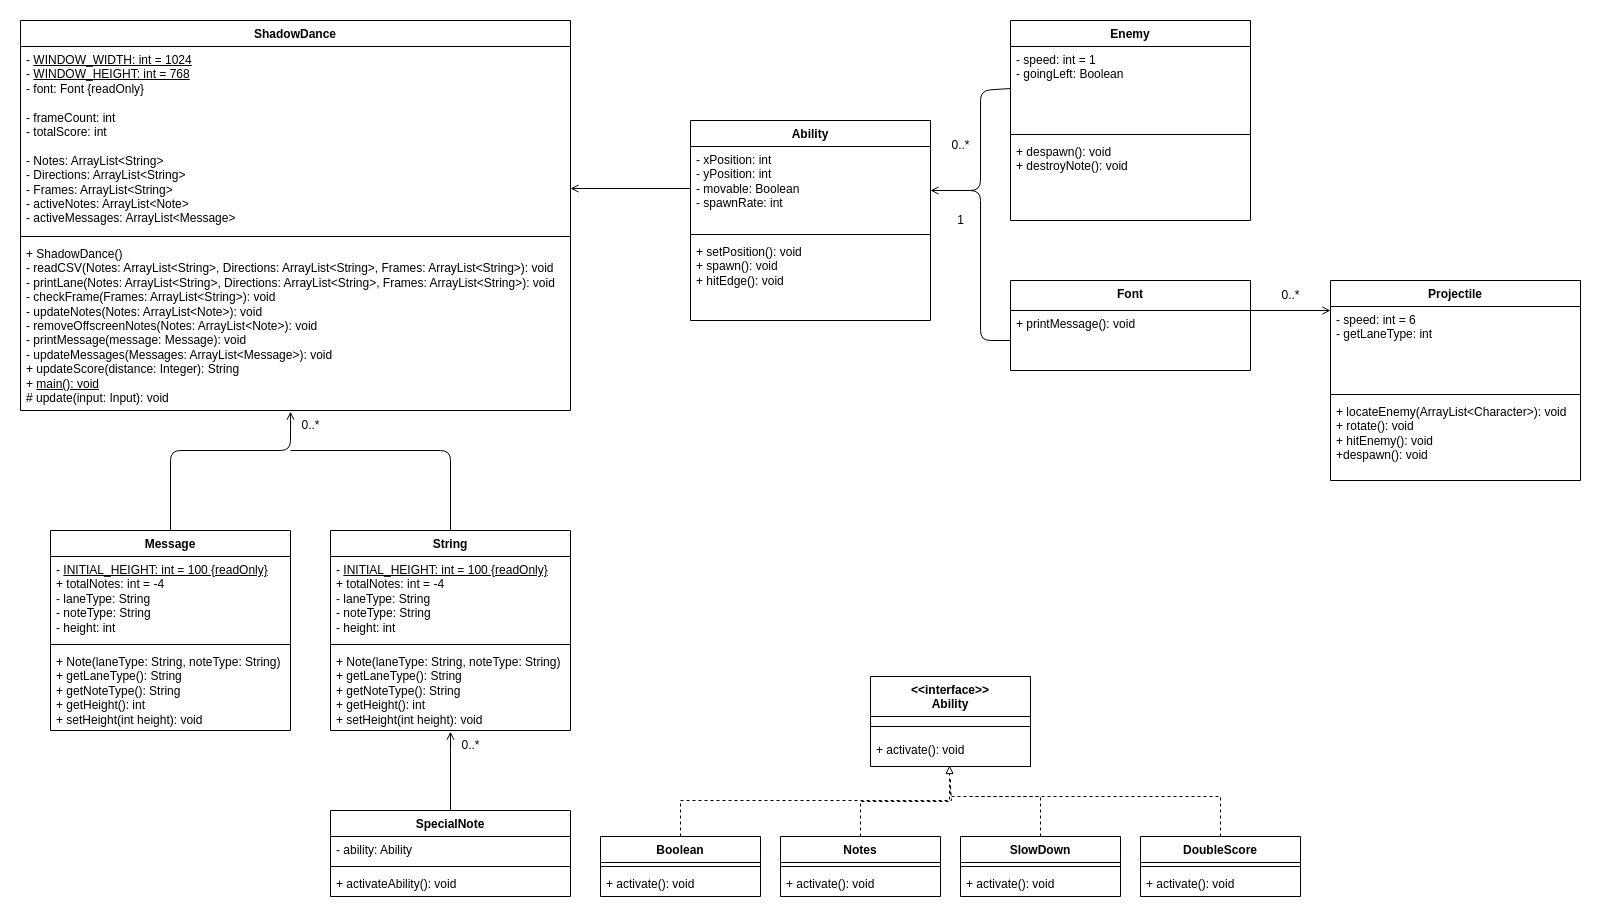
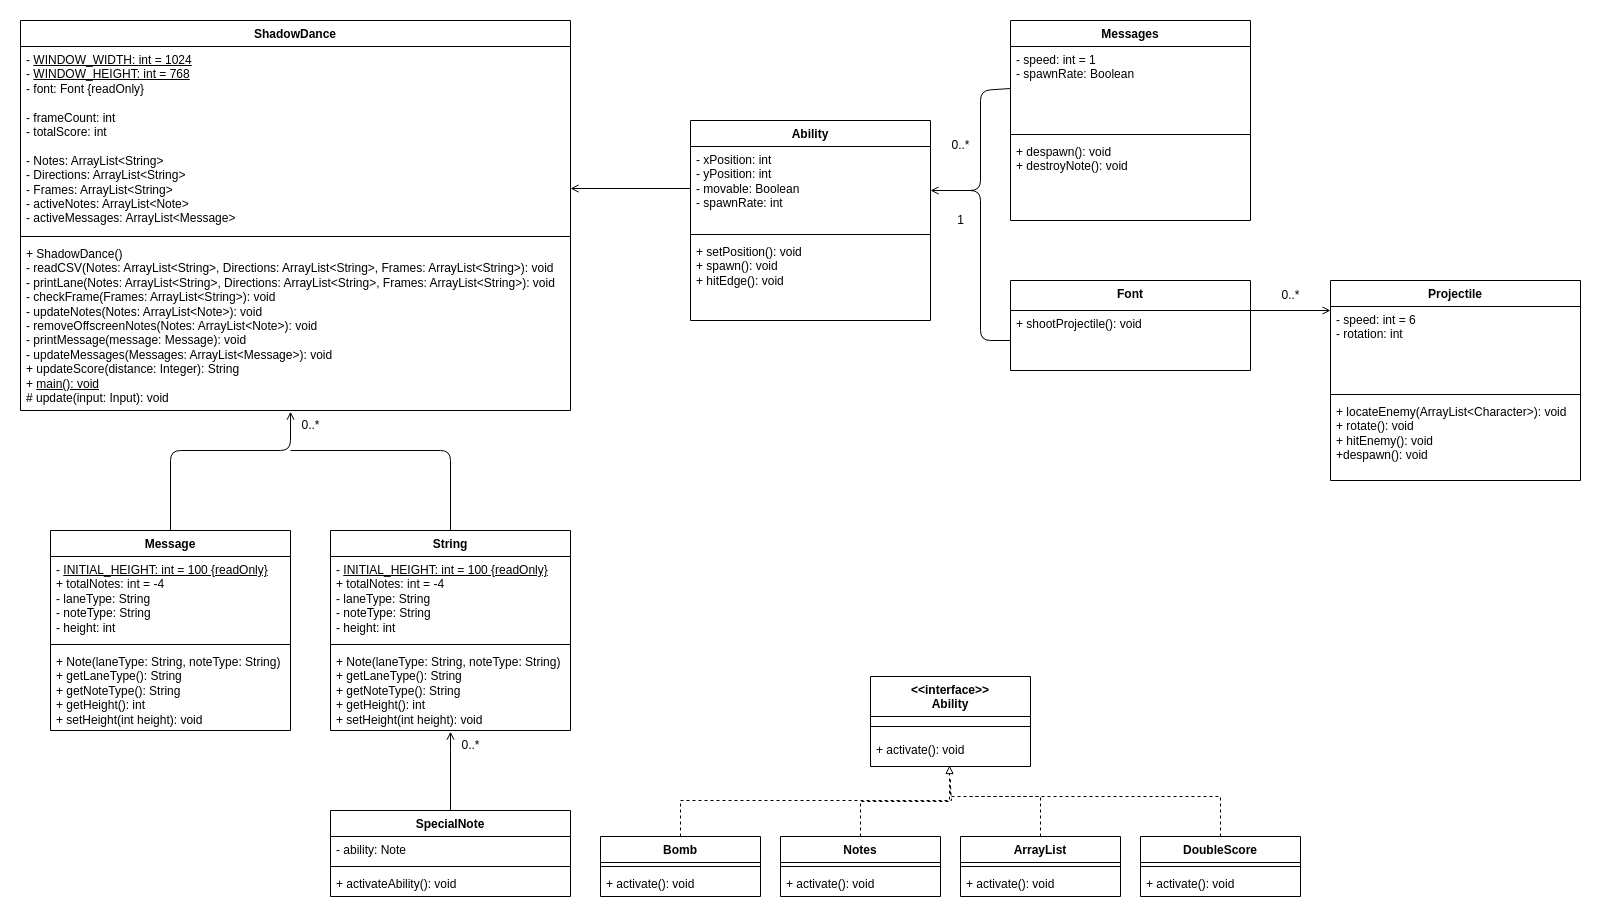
(1131, 35) -> (1131, 35)
(1076, 68) -> (1077, 68)
(1083, 325) -> (1091, 325)
(1391, 328) -> (1381, 328)
(383, 851) -> (378, 851)
(681, 851) -> (681, 851)
(1041, 851) -> (1041, 851)
